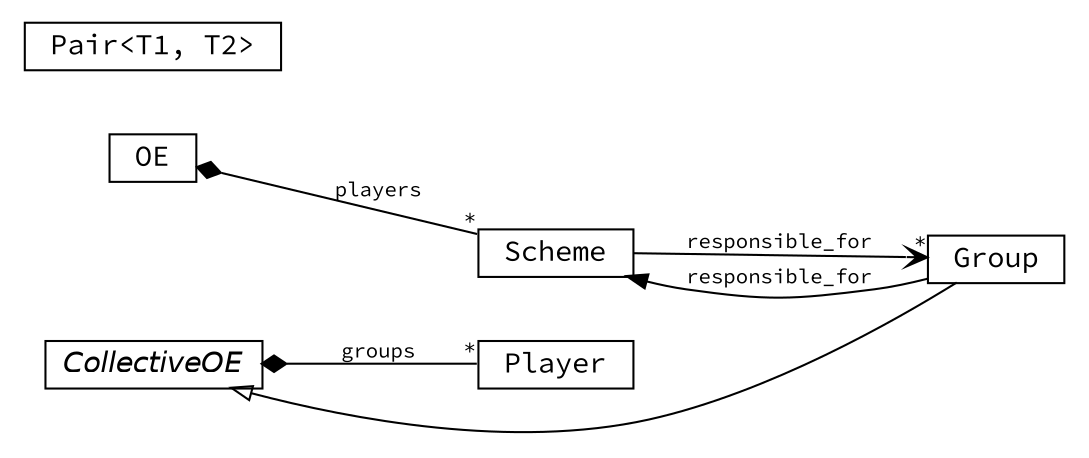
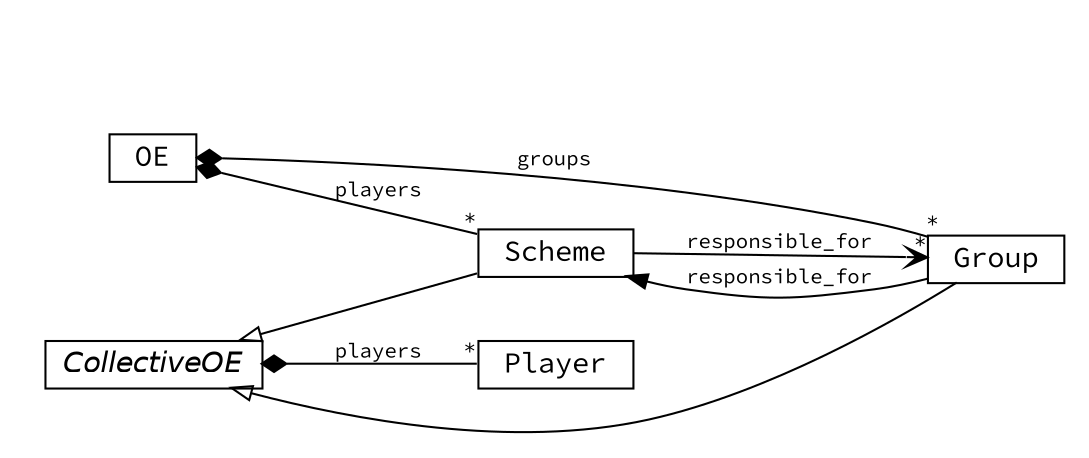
(153, 45) -> none
none -> (577, 180)
none -> (369, 304)
(379, 352) -> (379, 352)
